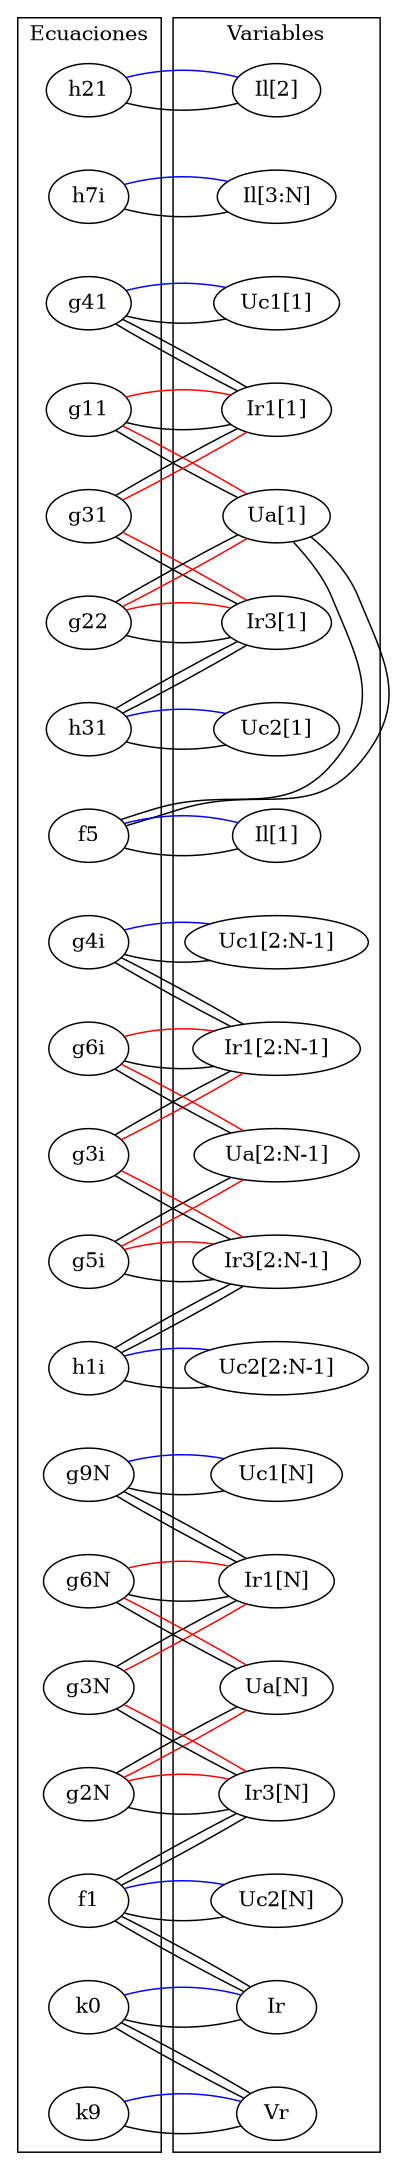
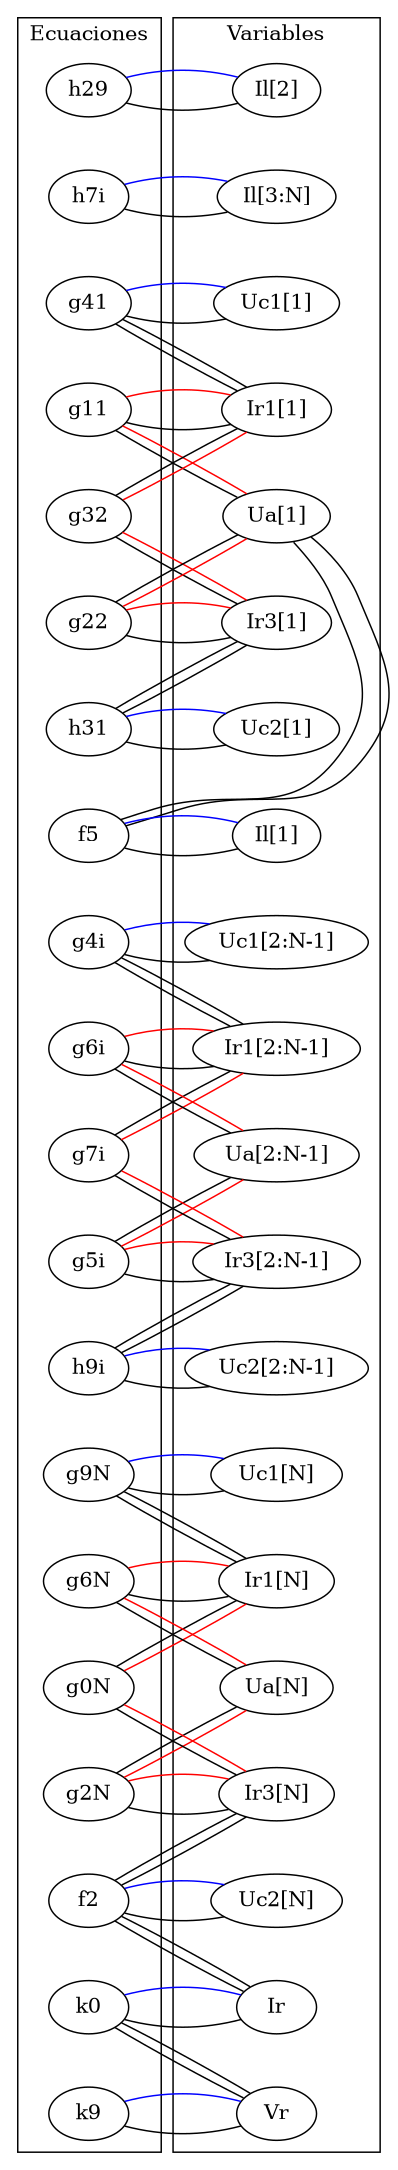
(89, 90) -> (89, 90)
(89, 516) -> (89, 516)
(89, 1155) -> (89, 1155)
(89, 1368) -> (89, 1368)
(89, 1688) -> (89, 1688)
(89, 1901) -> (89, 1901)
